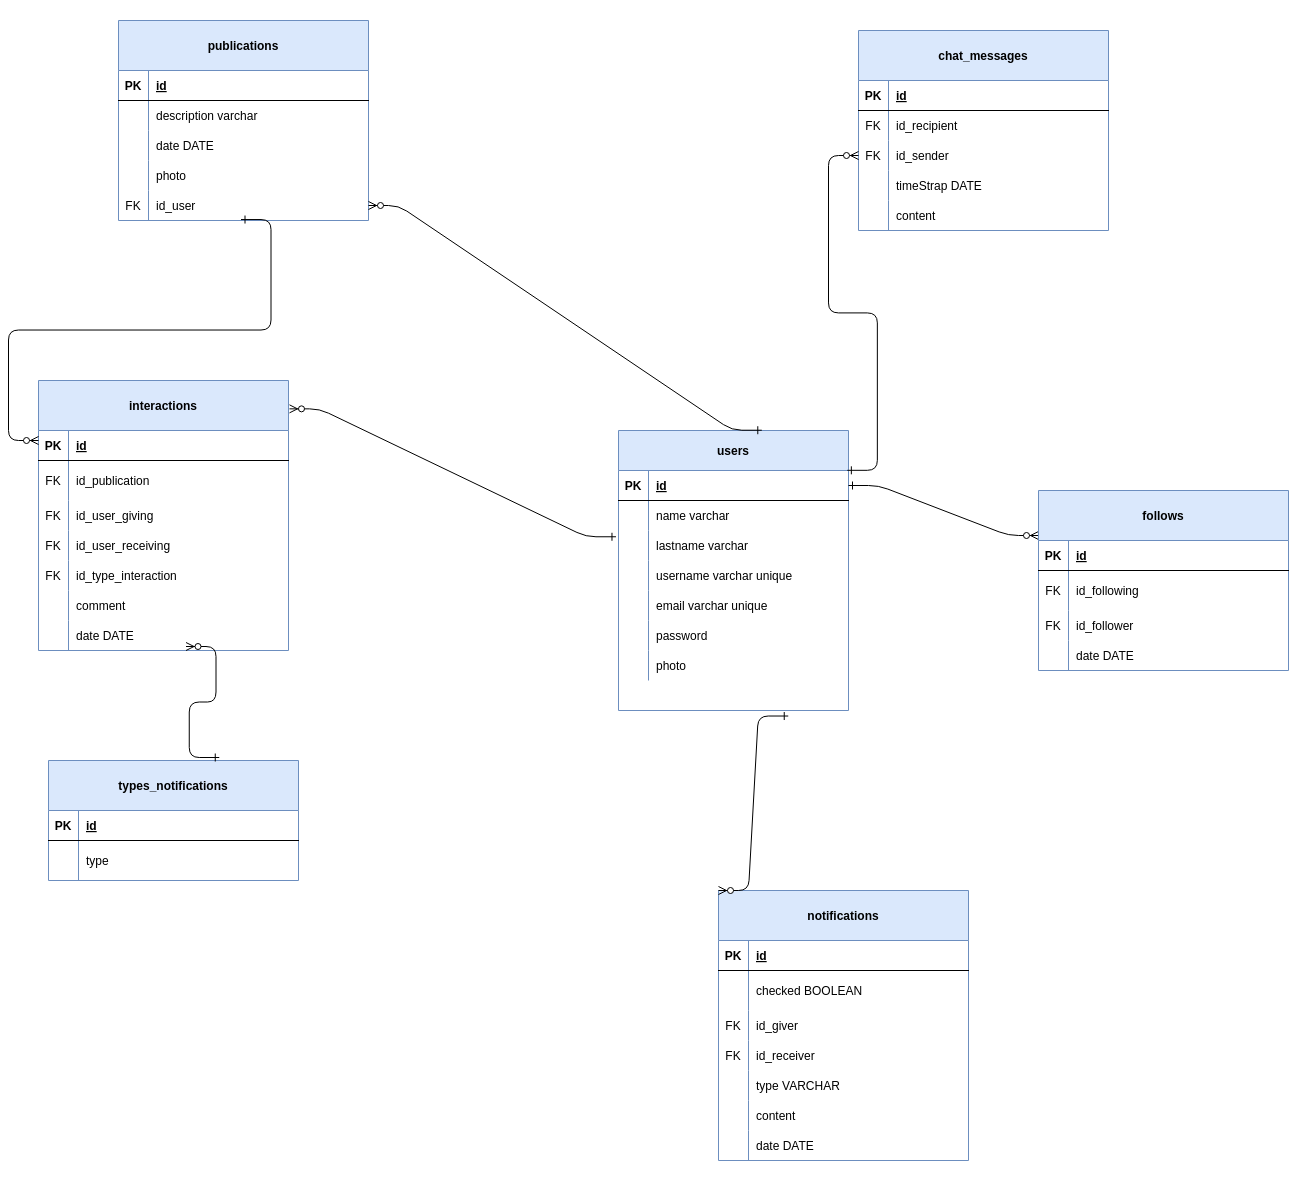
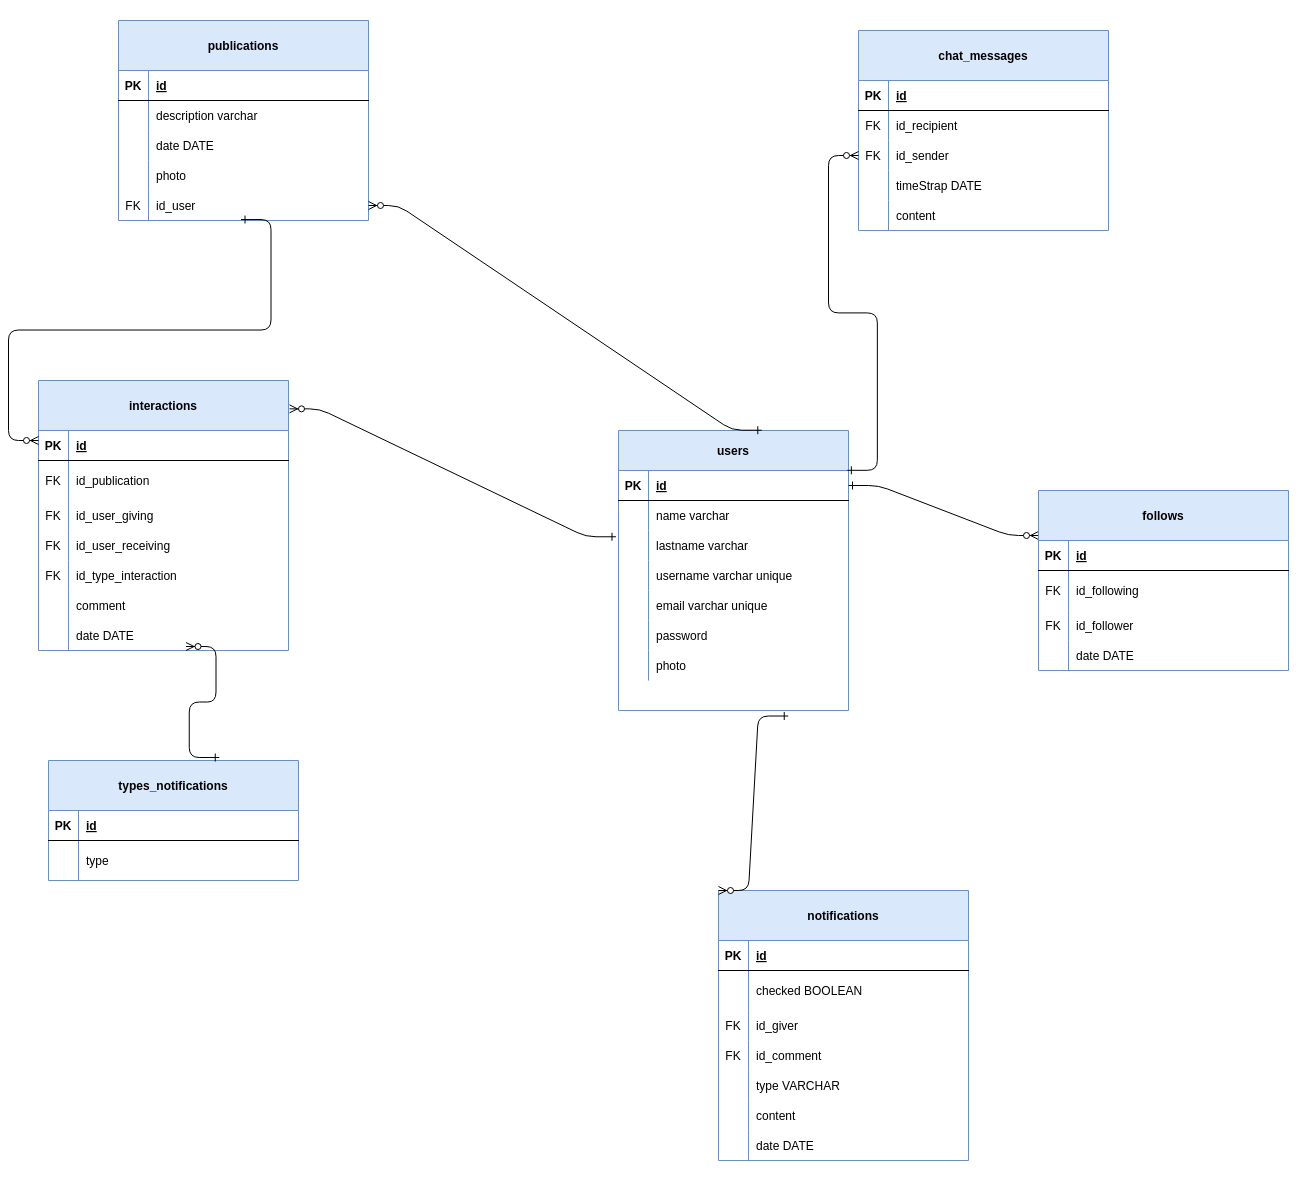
(790, 1056) -> (788, 1056)
